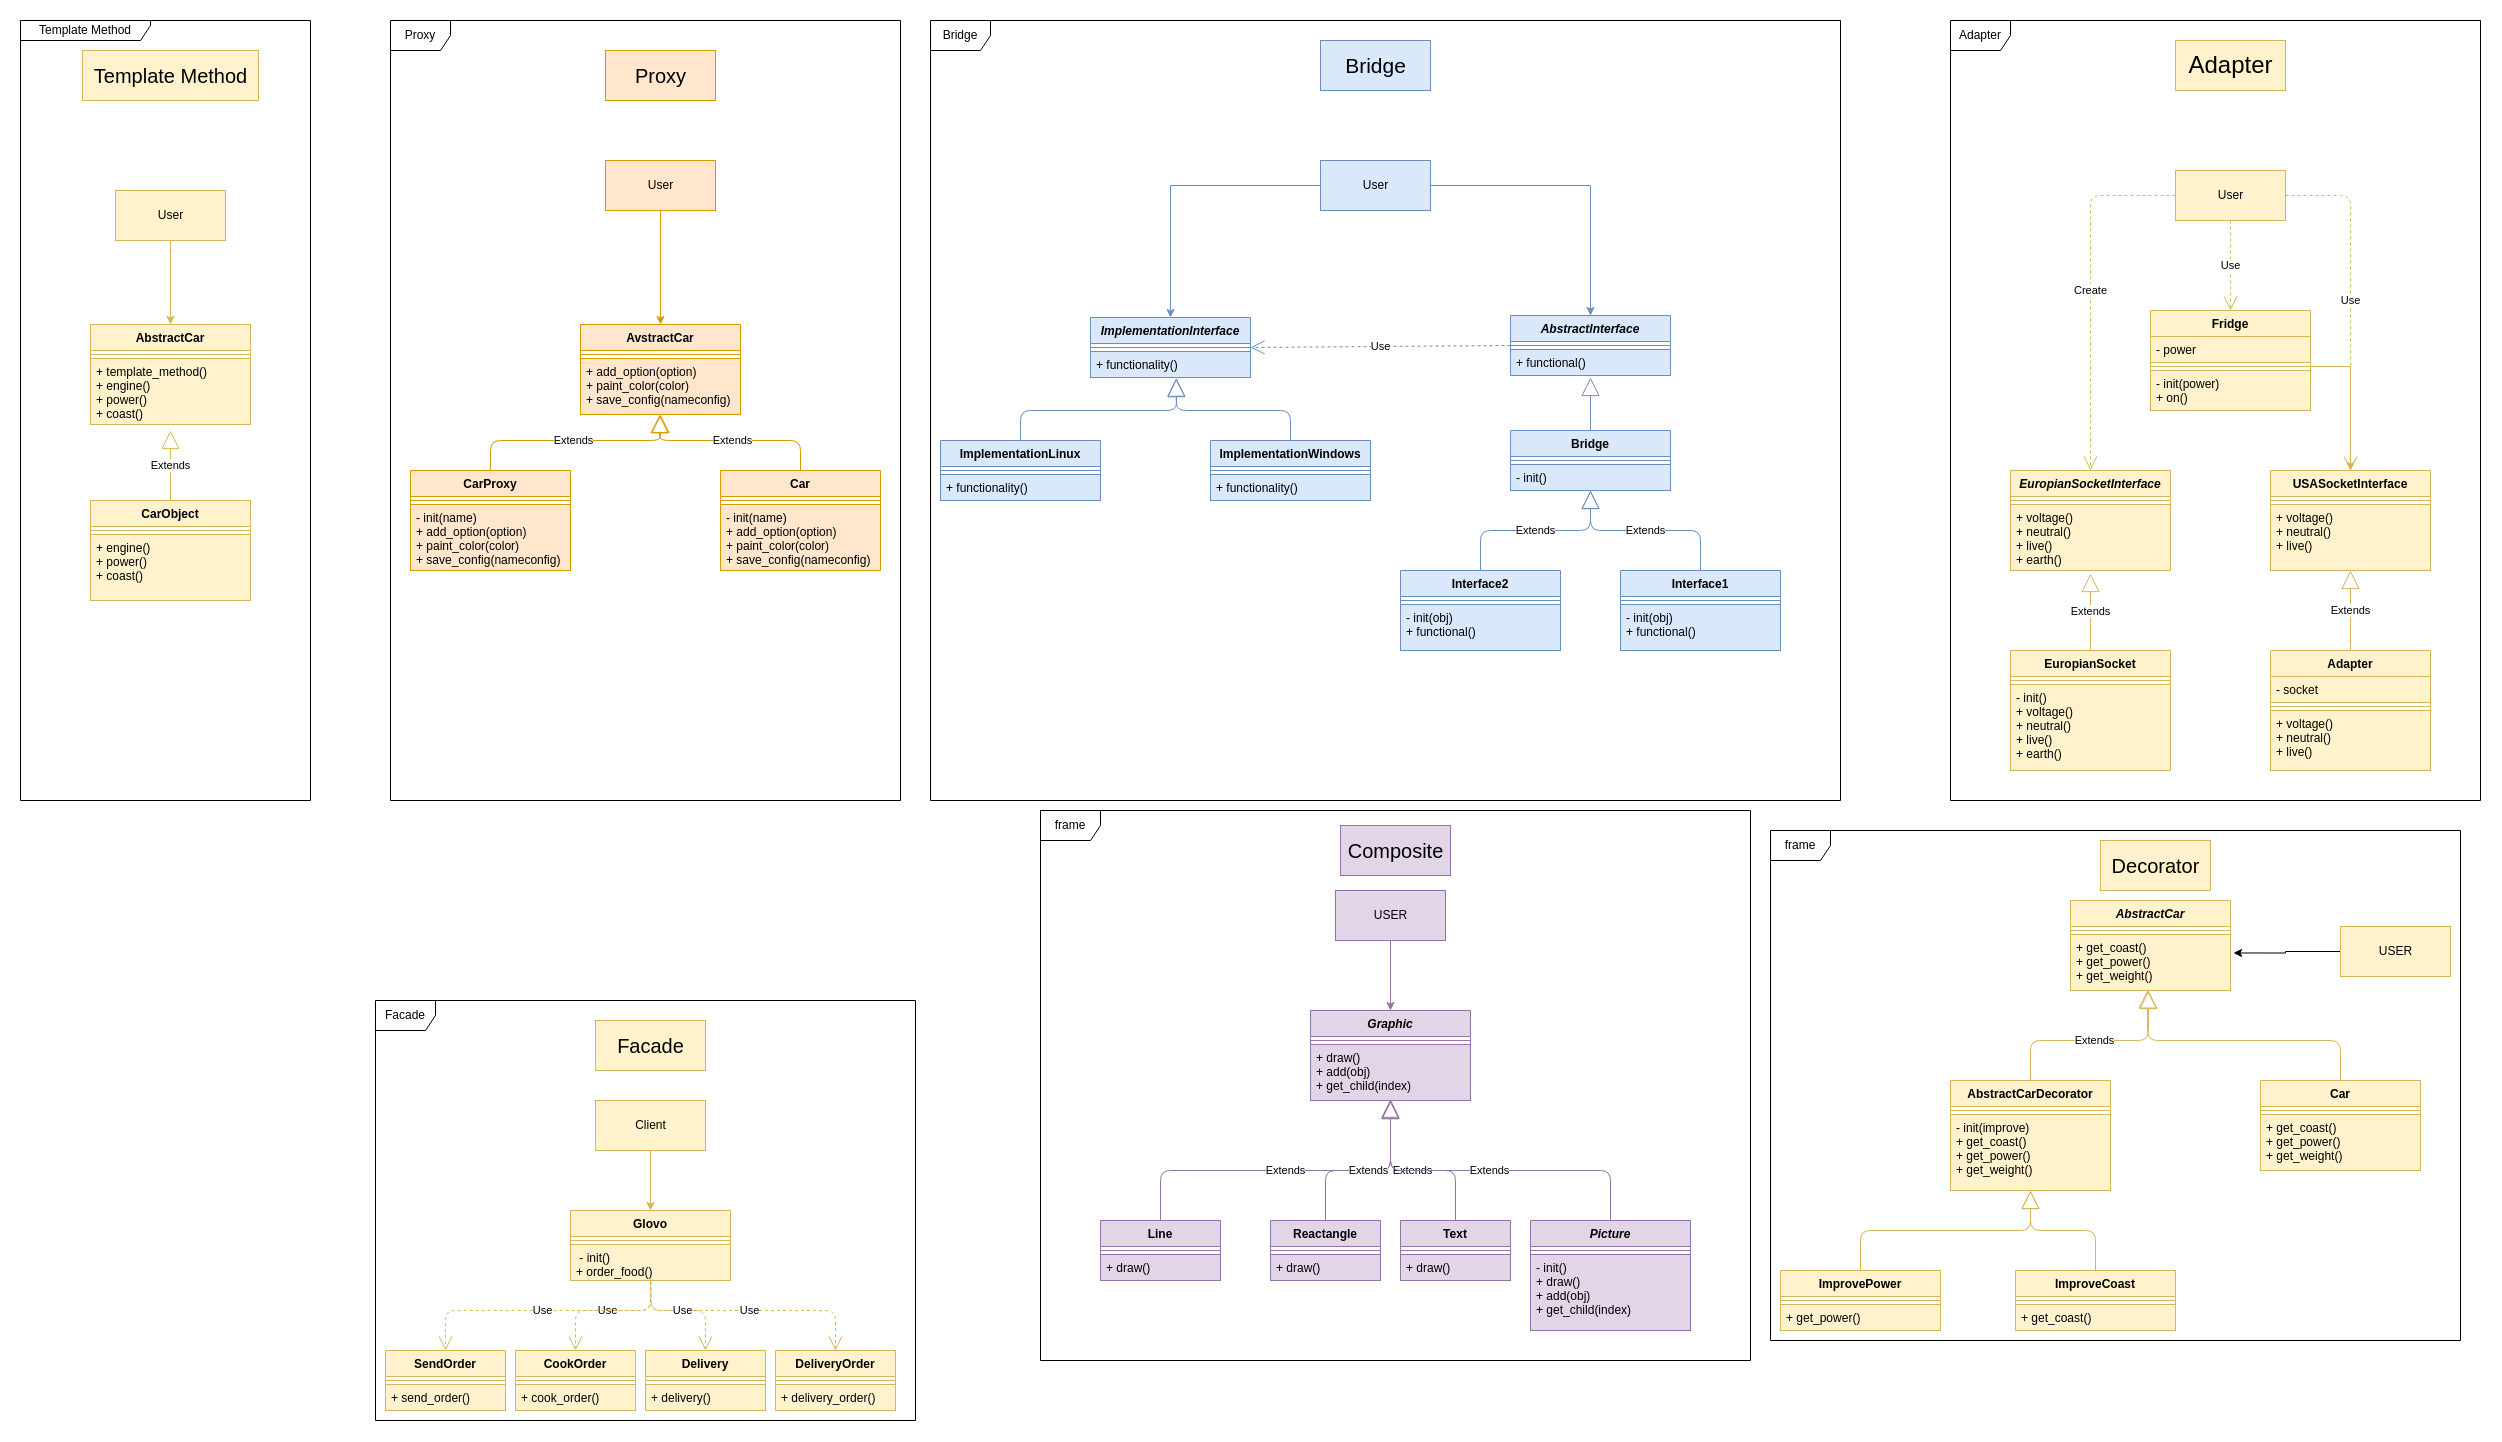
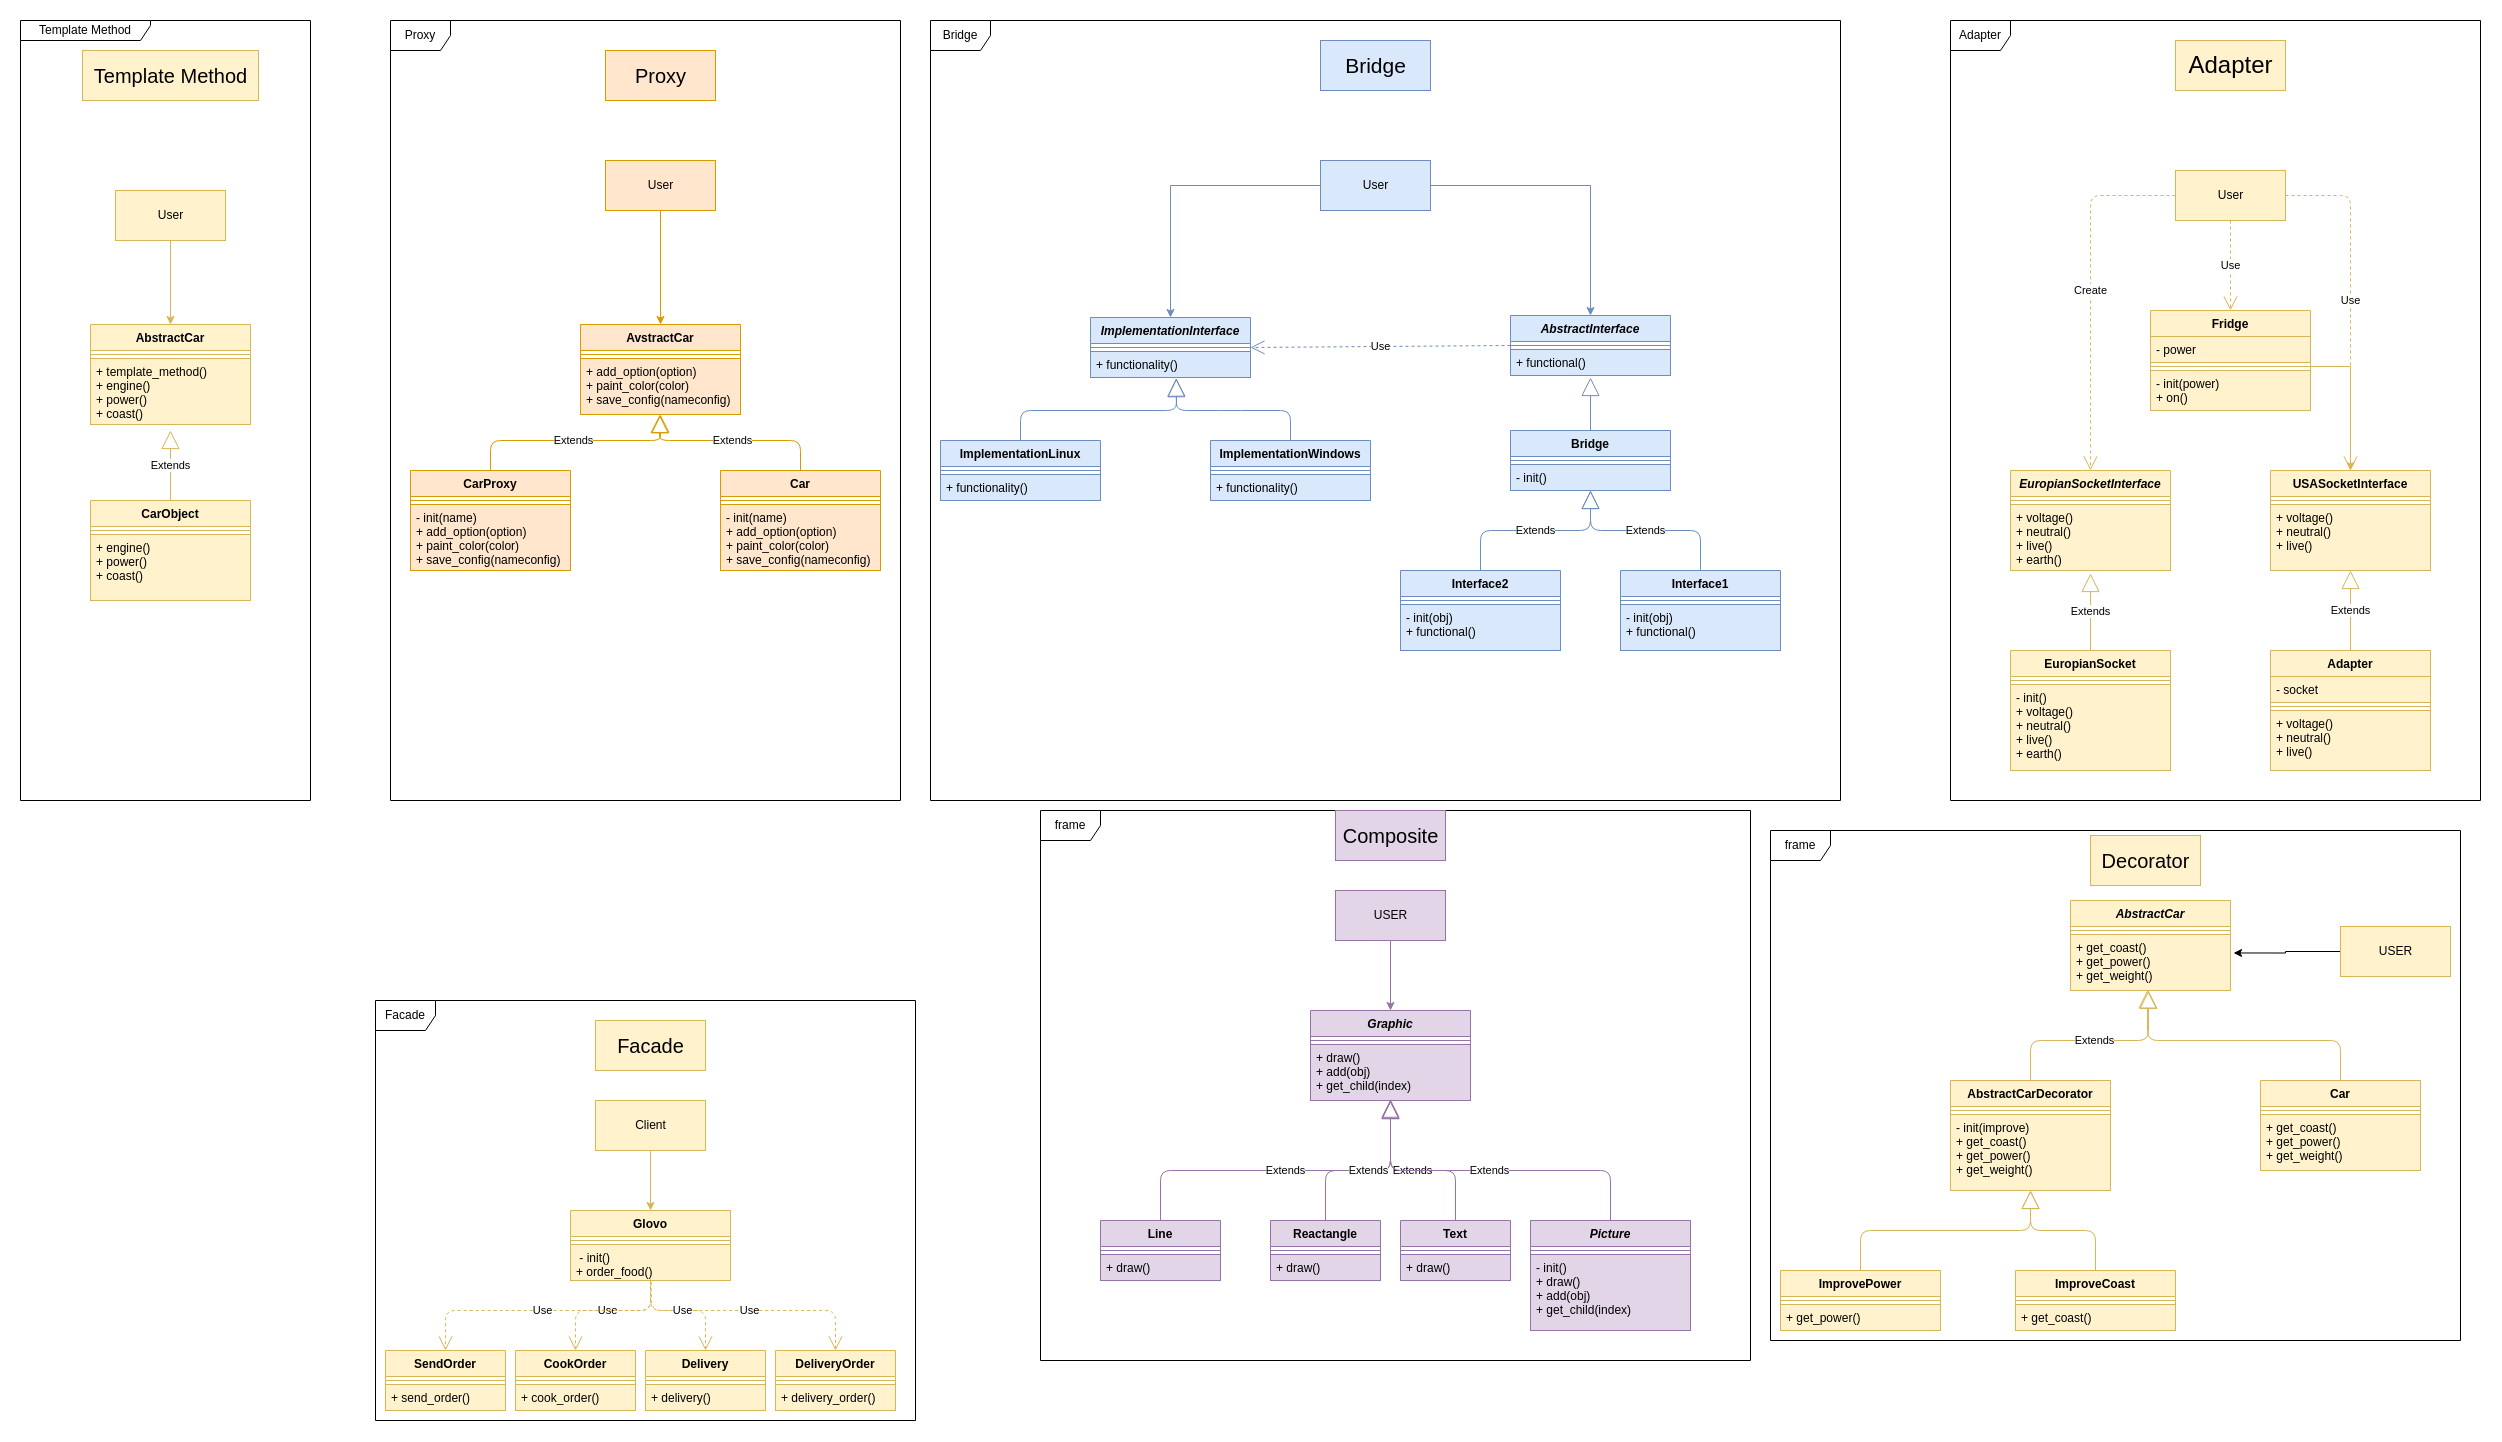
(1396, 851) -> (1391, 836)
(2156, 866) -> (2146, 861)
